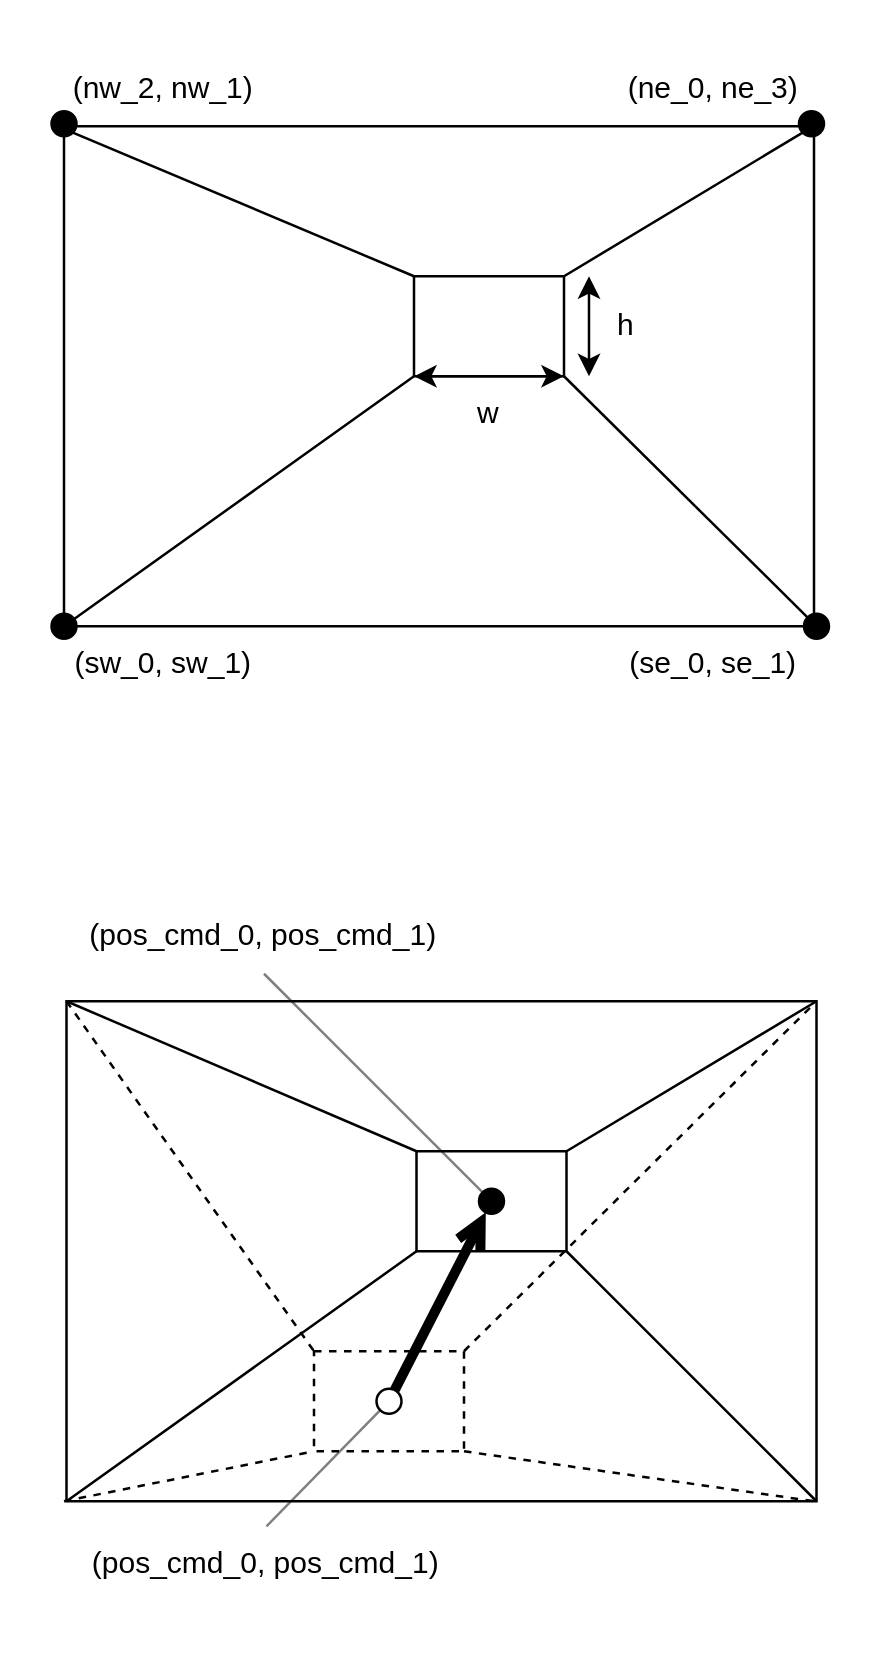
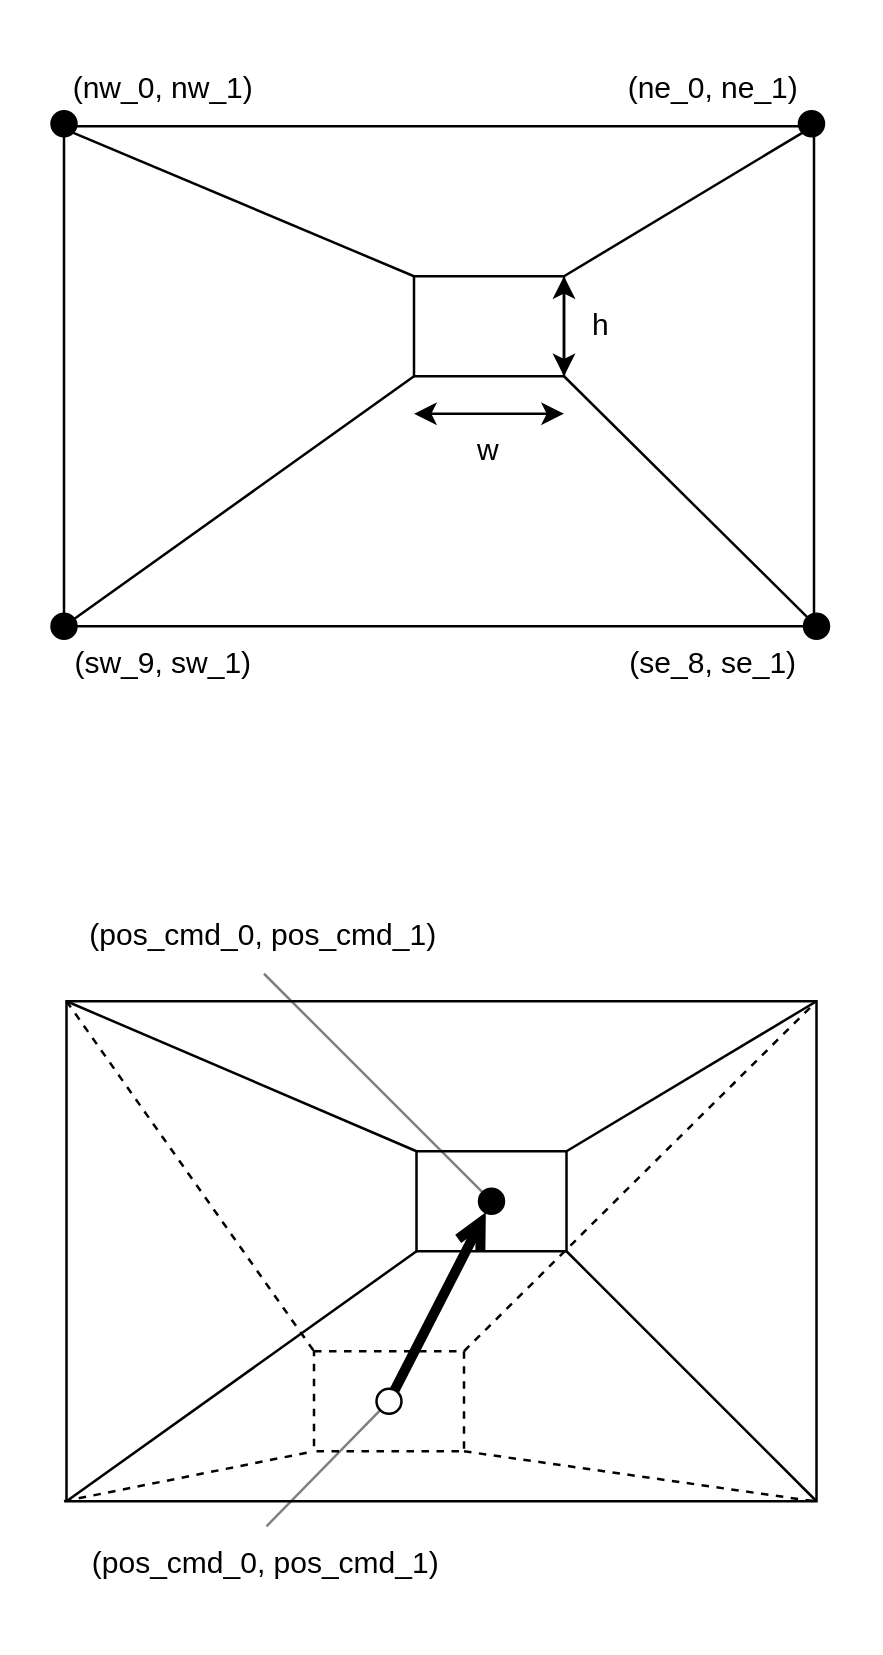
(164, 89) -> (164, 89)
(714, 89) -> (714, 89)
(626, 326) -> (601, 326)
(489, 414) -> (489, 451)
(164, 664) -> (164, 664)
(714, 664) -> (714, 664)
